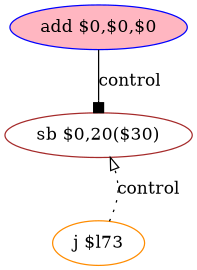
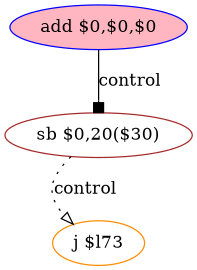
(118, 196) -> (52, 185)
